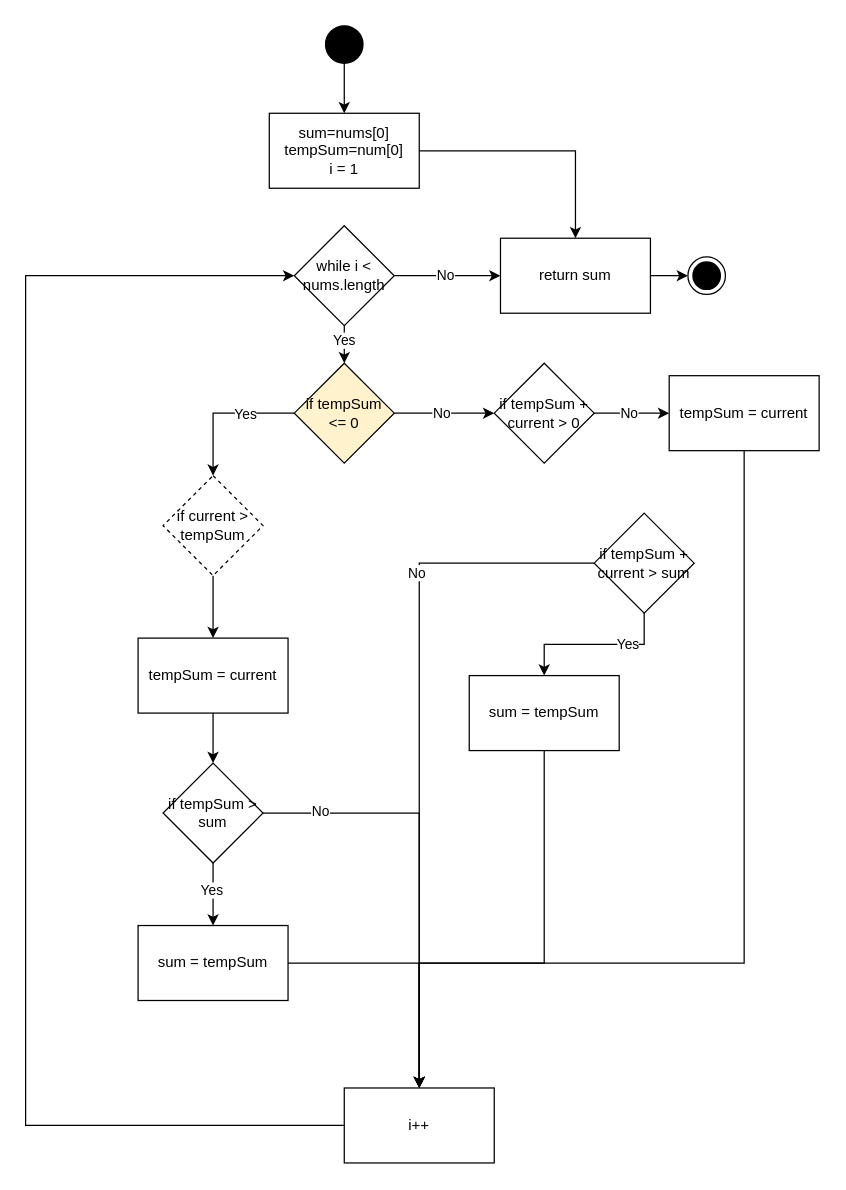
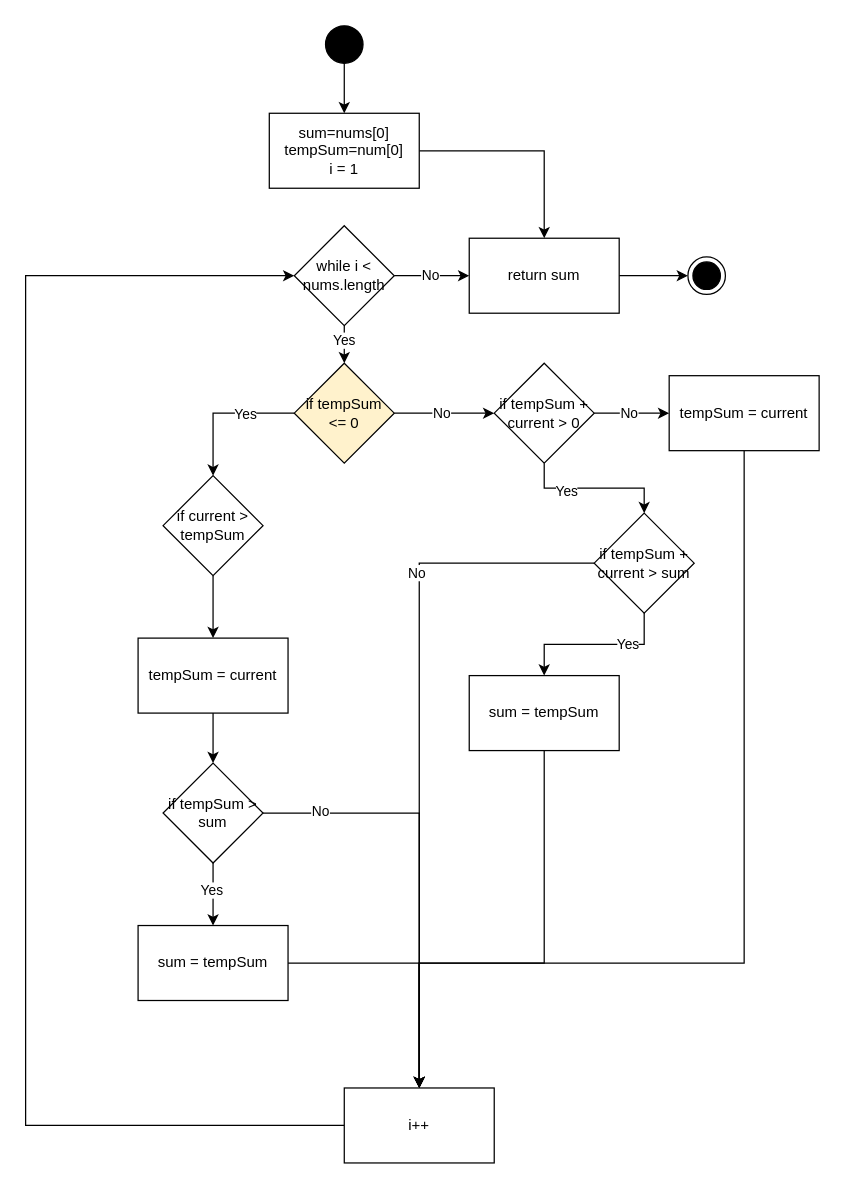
(576, 276) -> (544, 276)
none -> (590, 488)
(213, 526) -> (213, 526)
